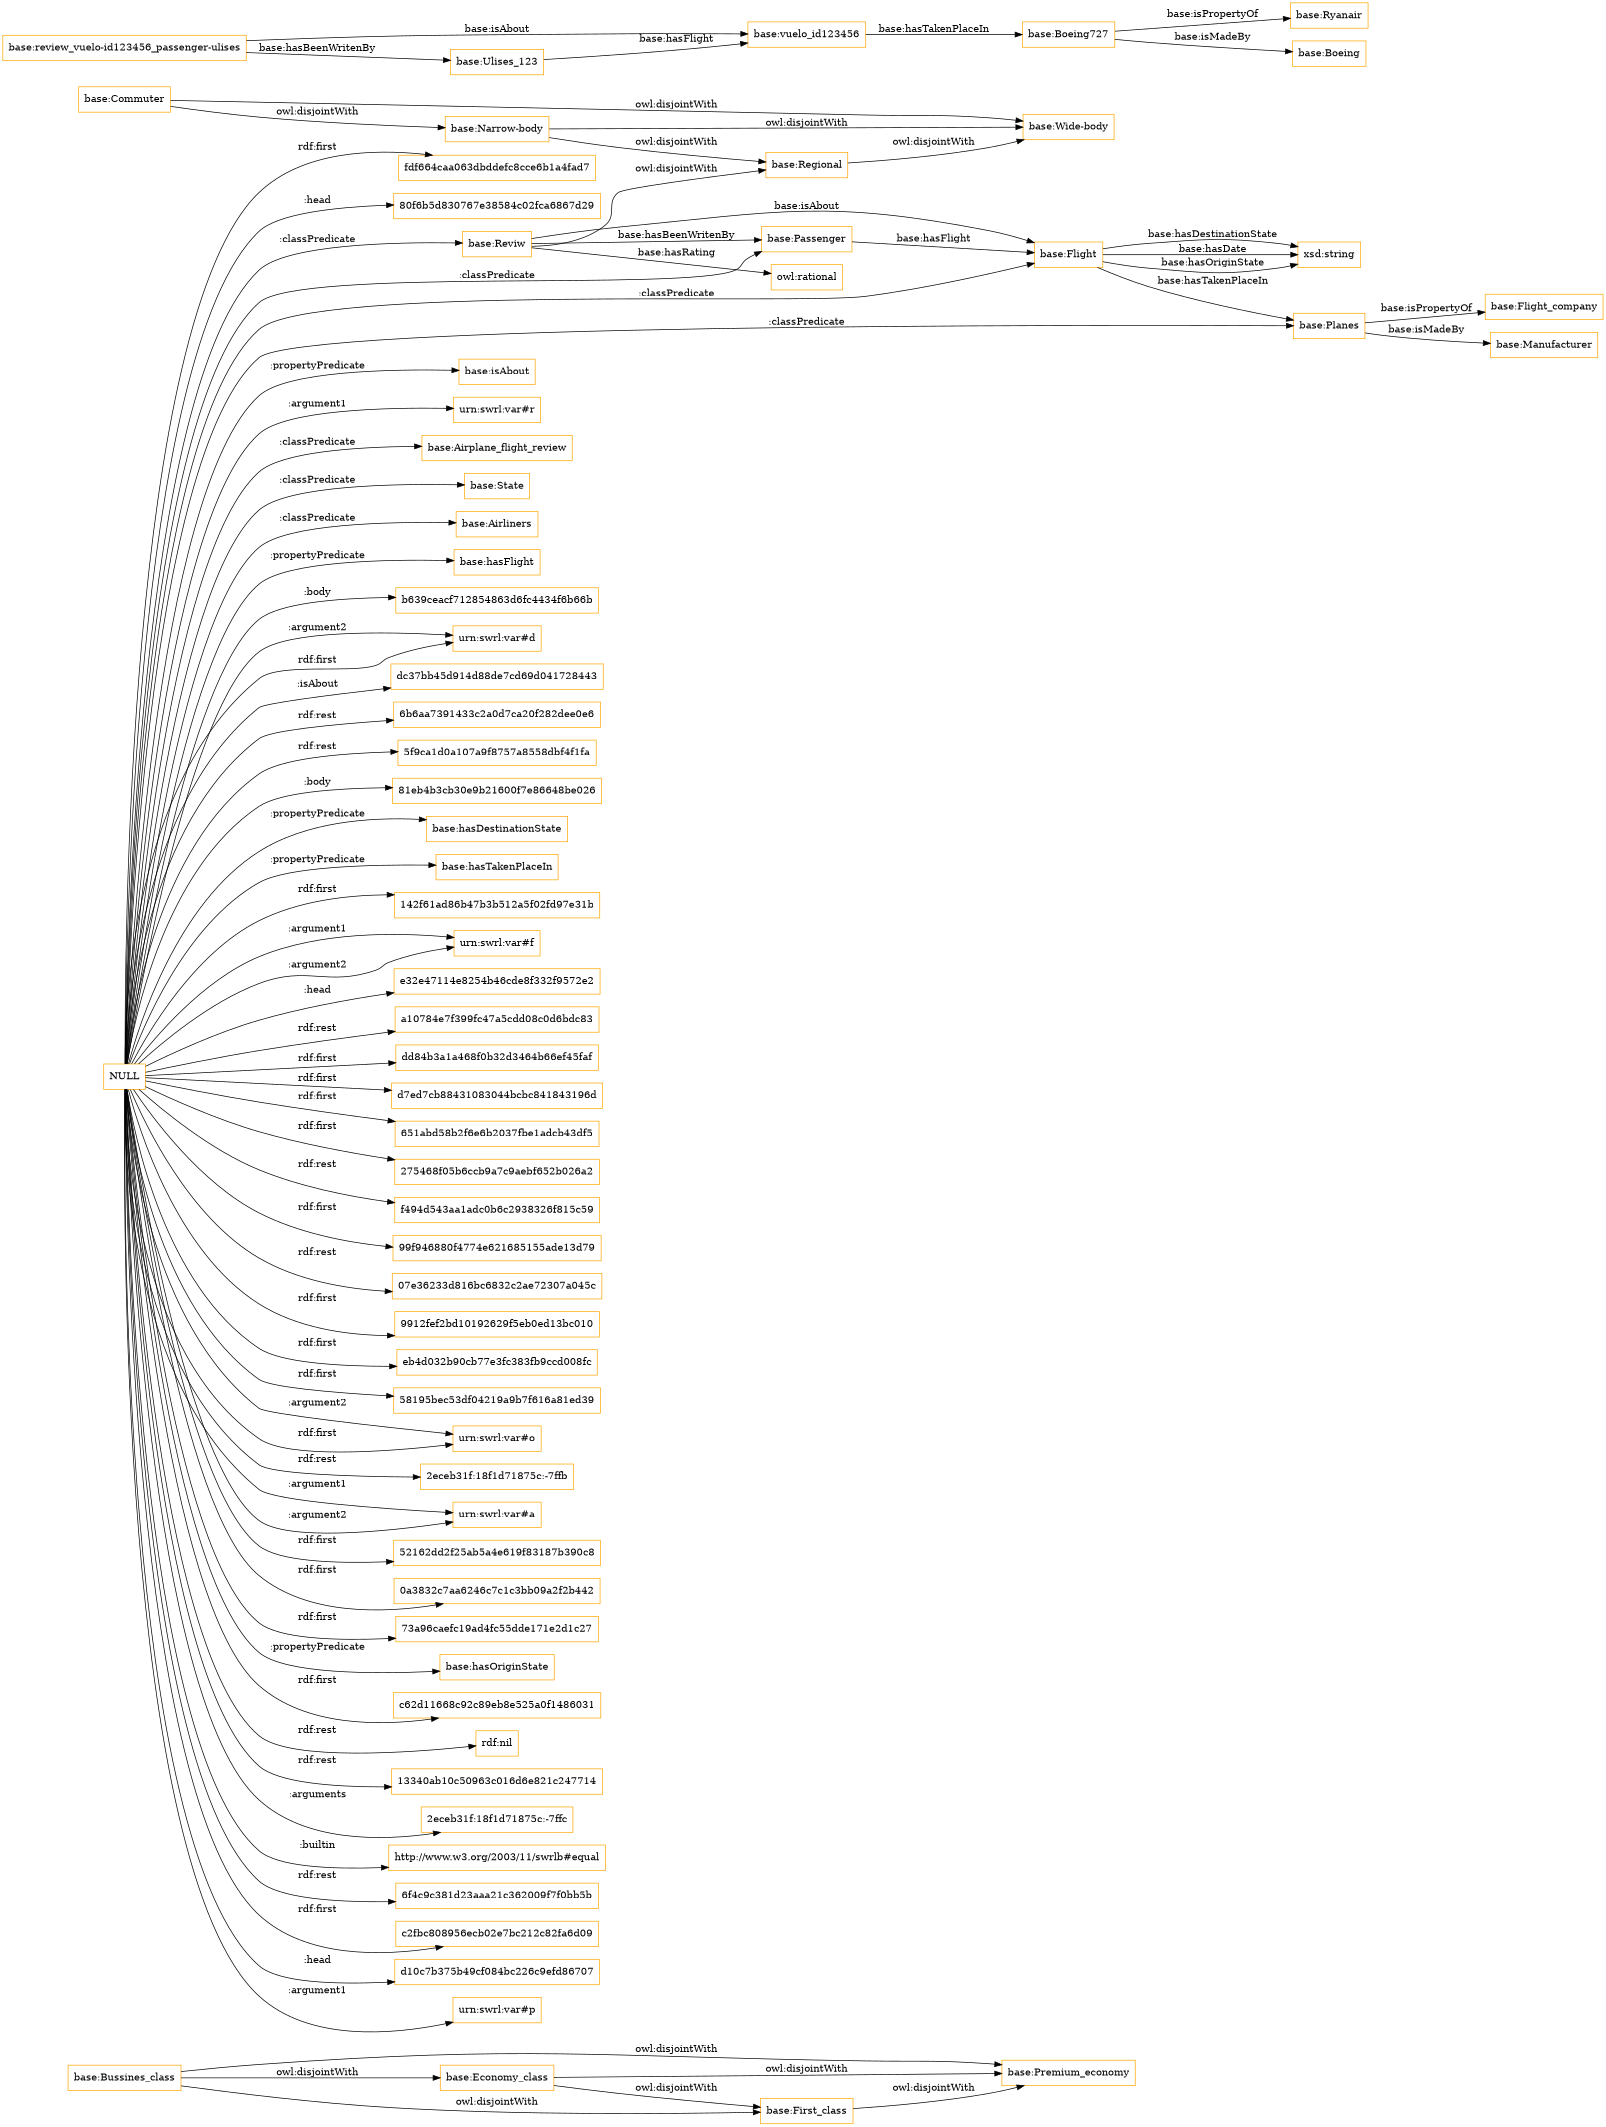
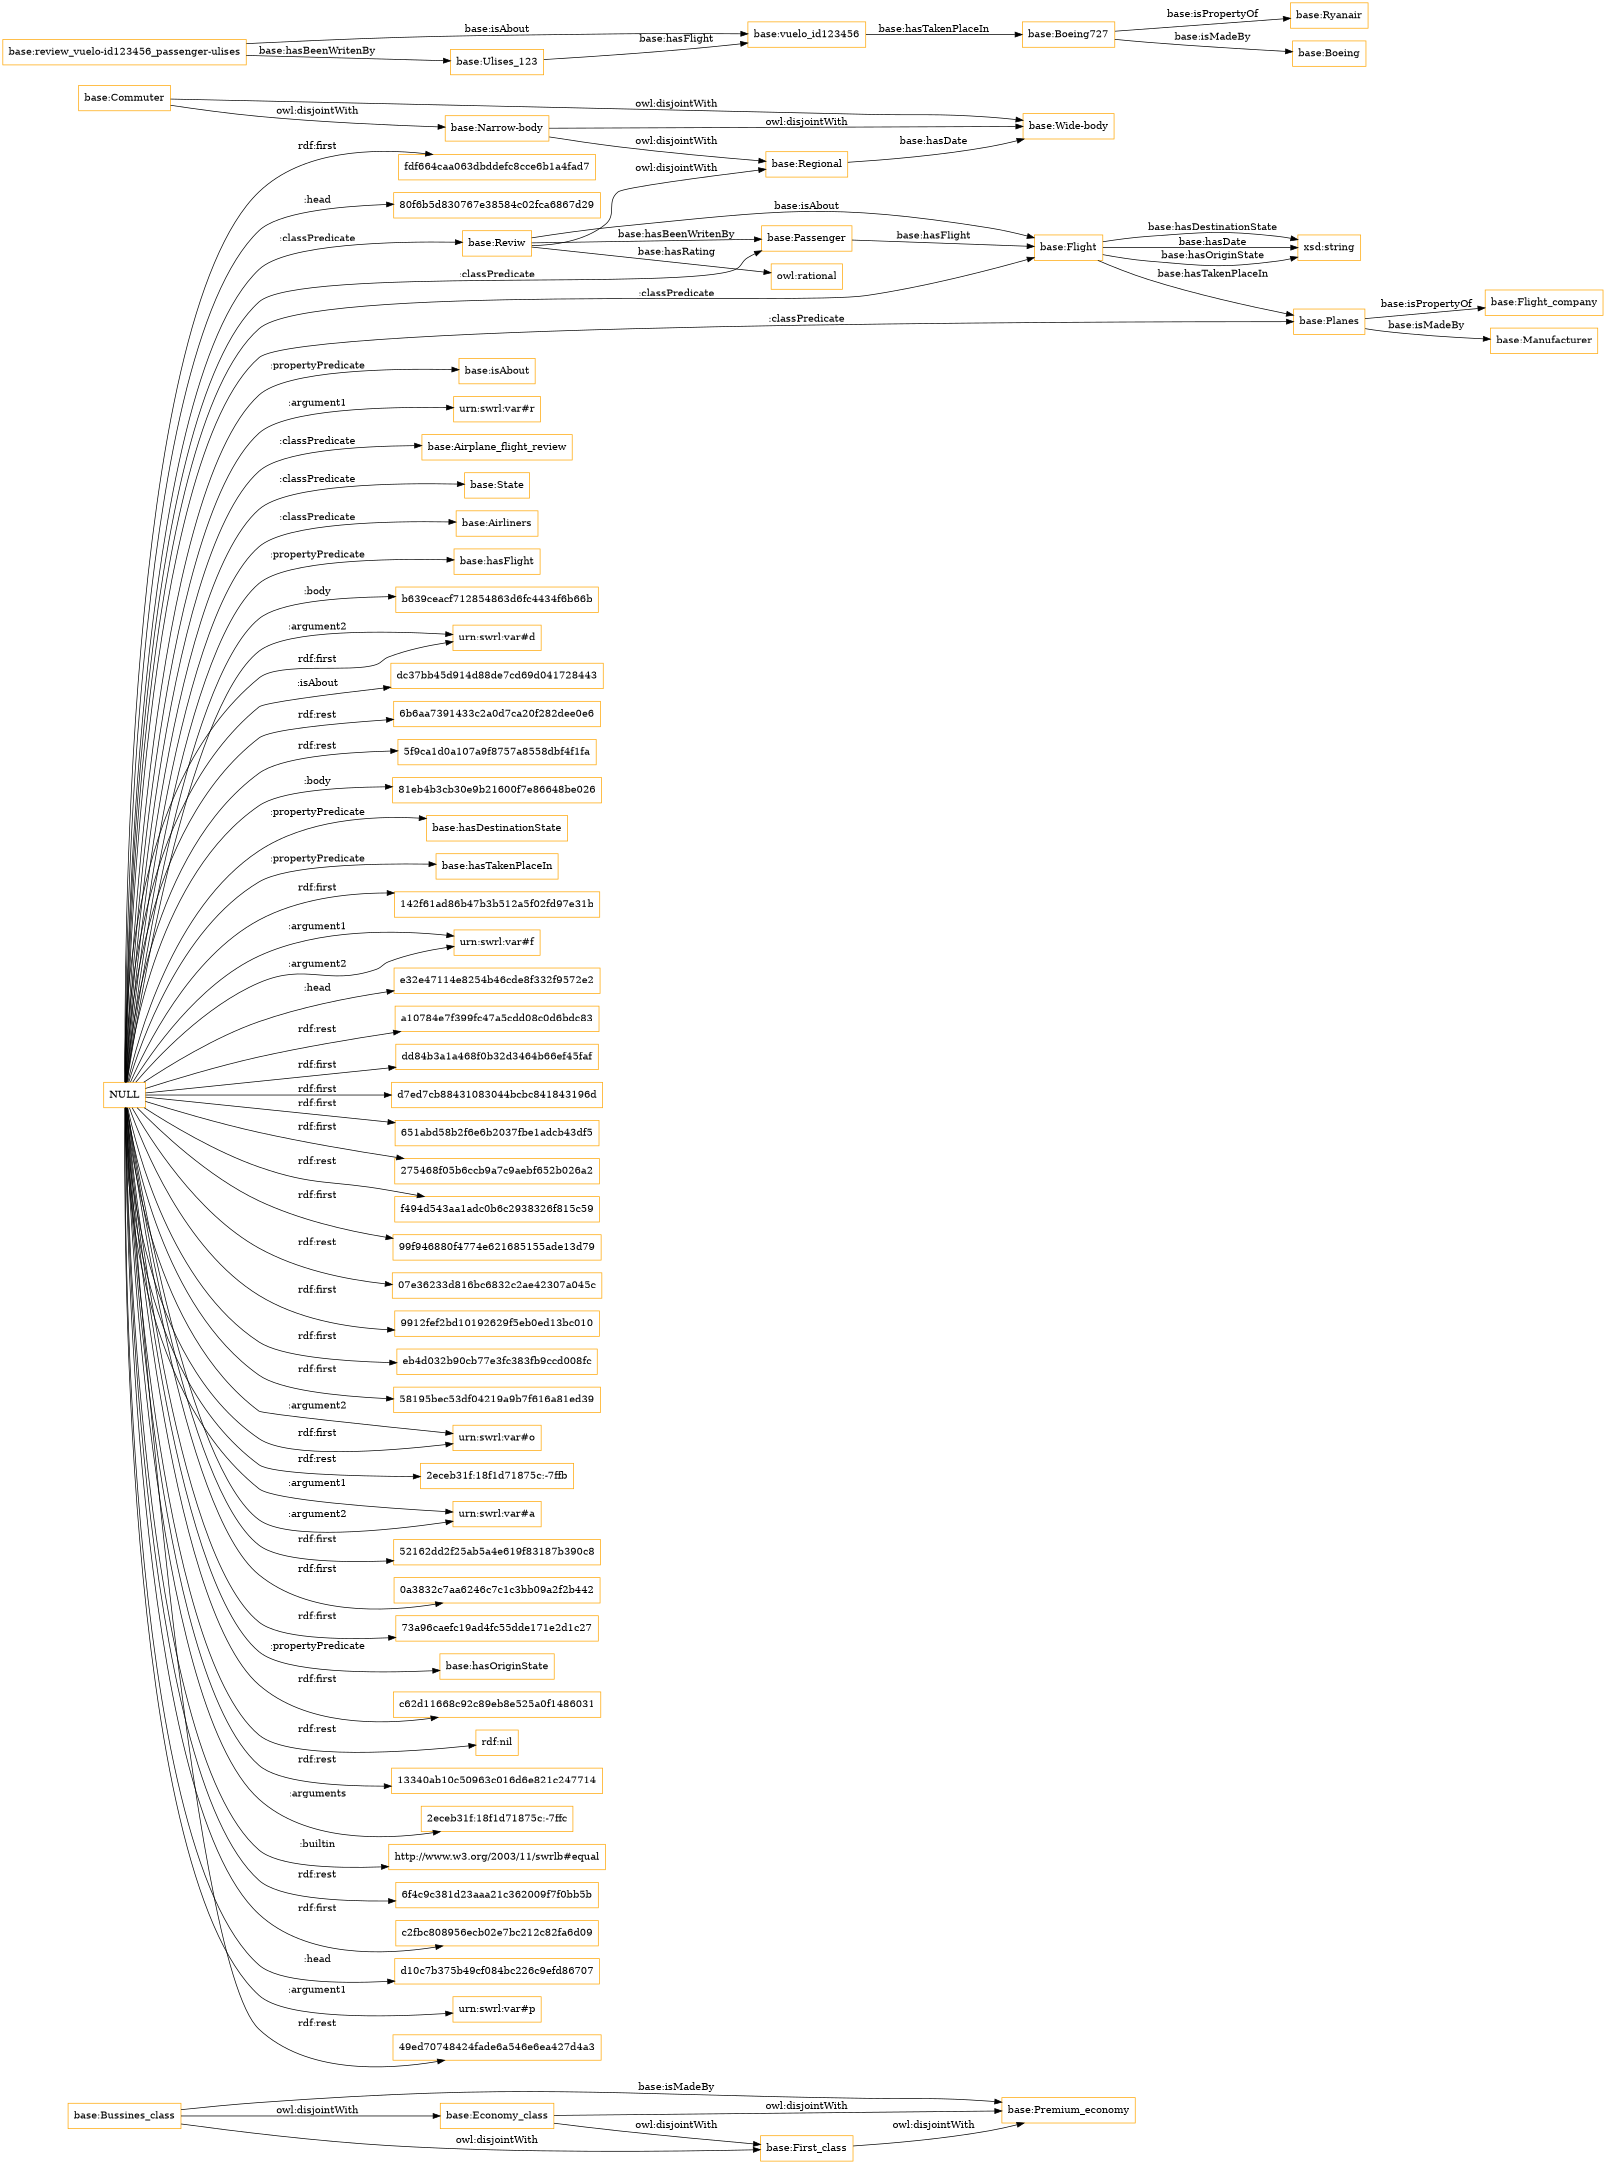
(934, 142) -> (934, 141)
(497, 1286) -> (497, 1286)
none -> (497, 2048)
(677, 2049) -> (677, 2087)
